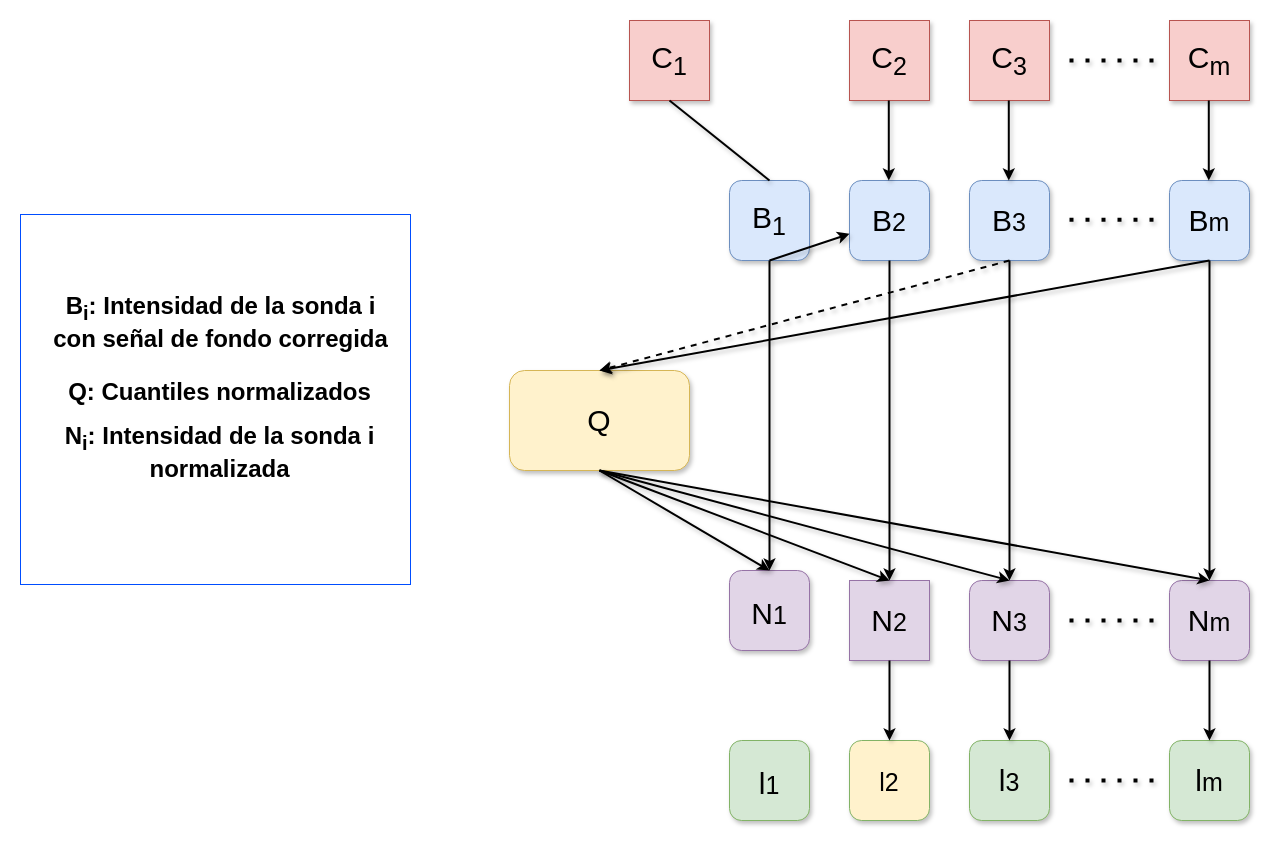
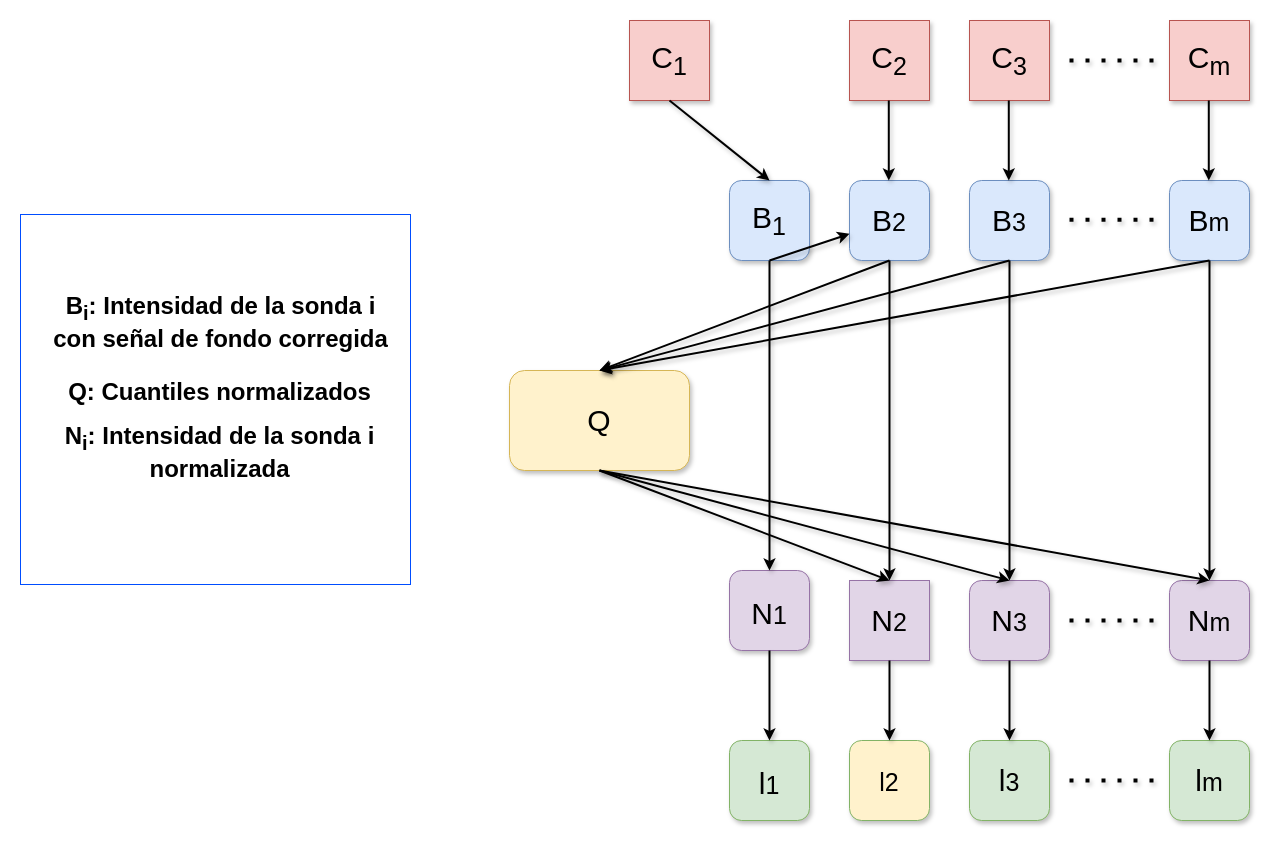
(765, 177) -> (761, 174)
none -> (750, 314)
(808, 314) -> (808, 314)
(682, 519) -> none
none -> (770, 691)
